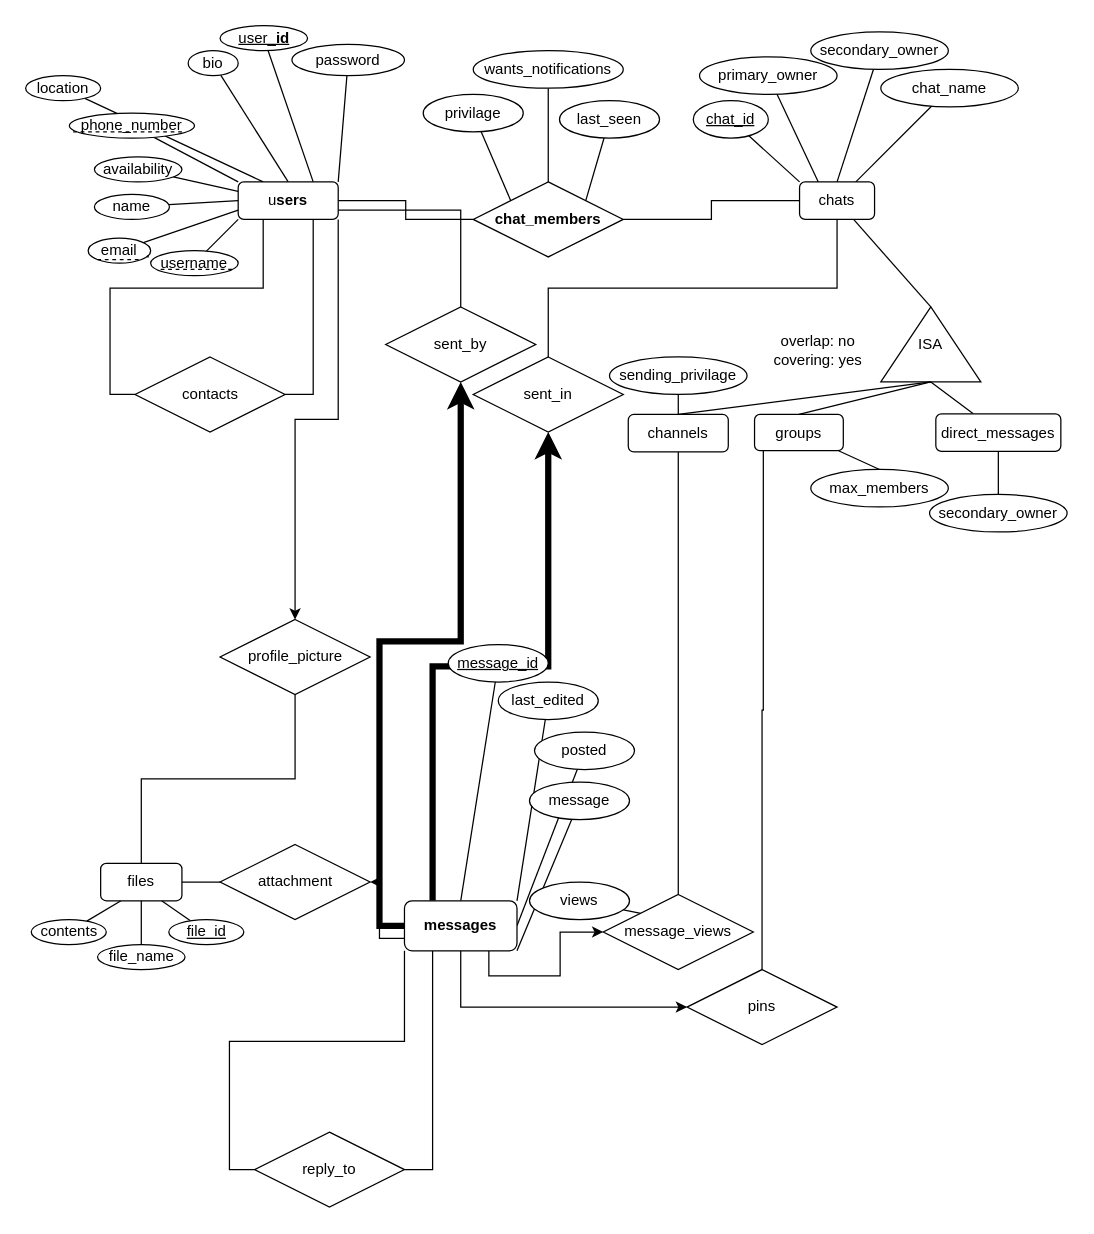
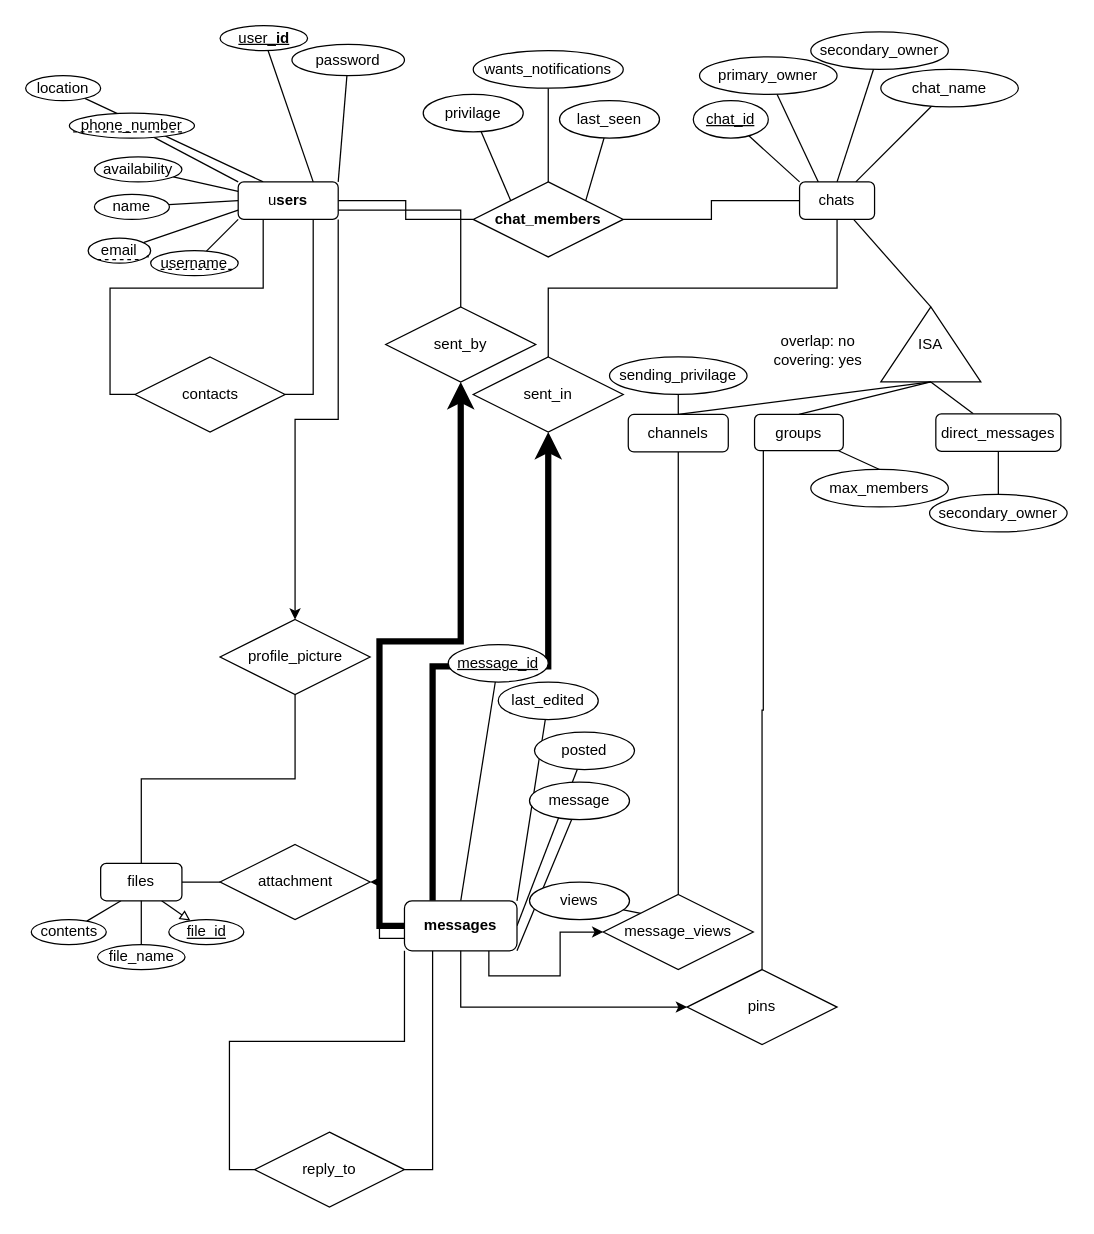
(213, 63) -> none
(254, 128) -> none
(184, 916) -> (180, 914)
